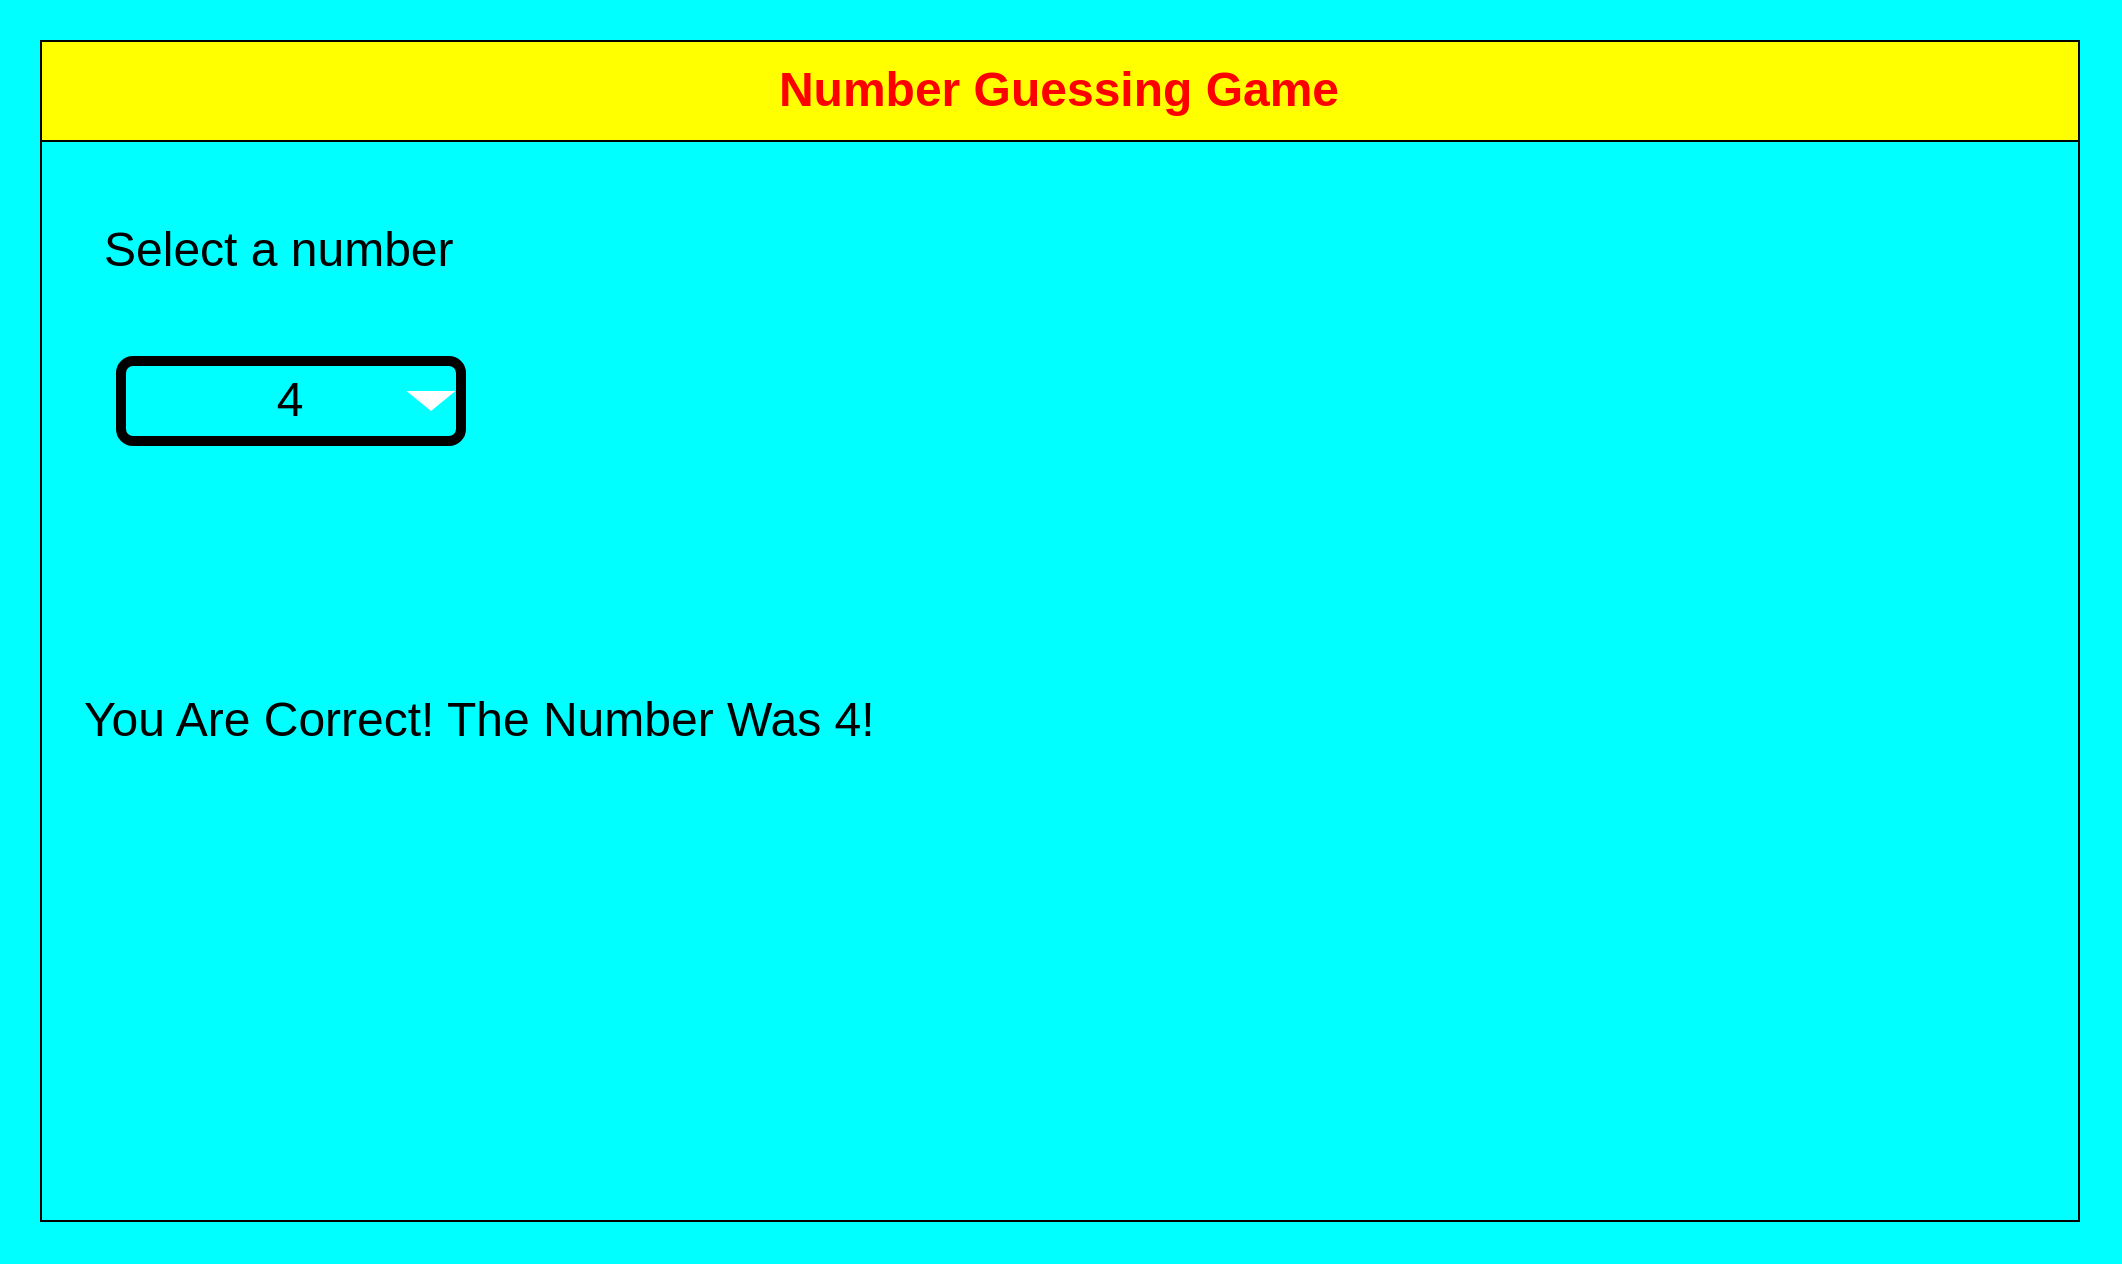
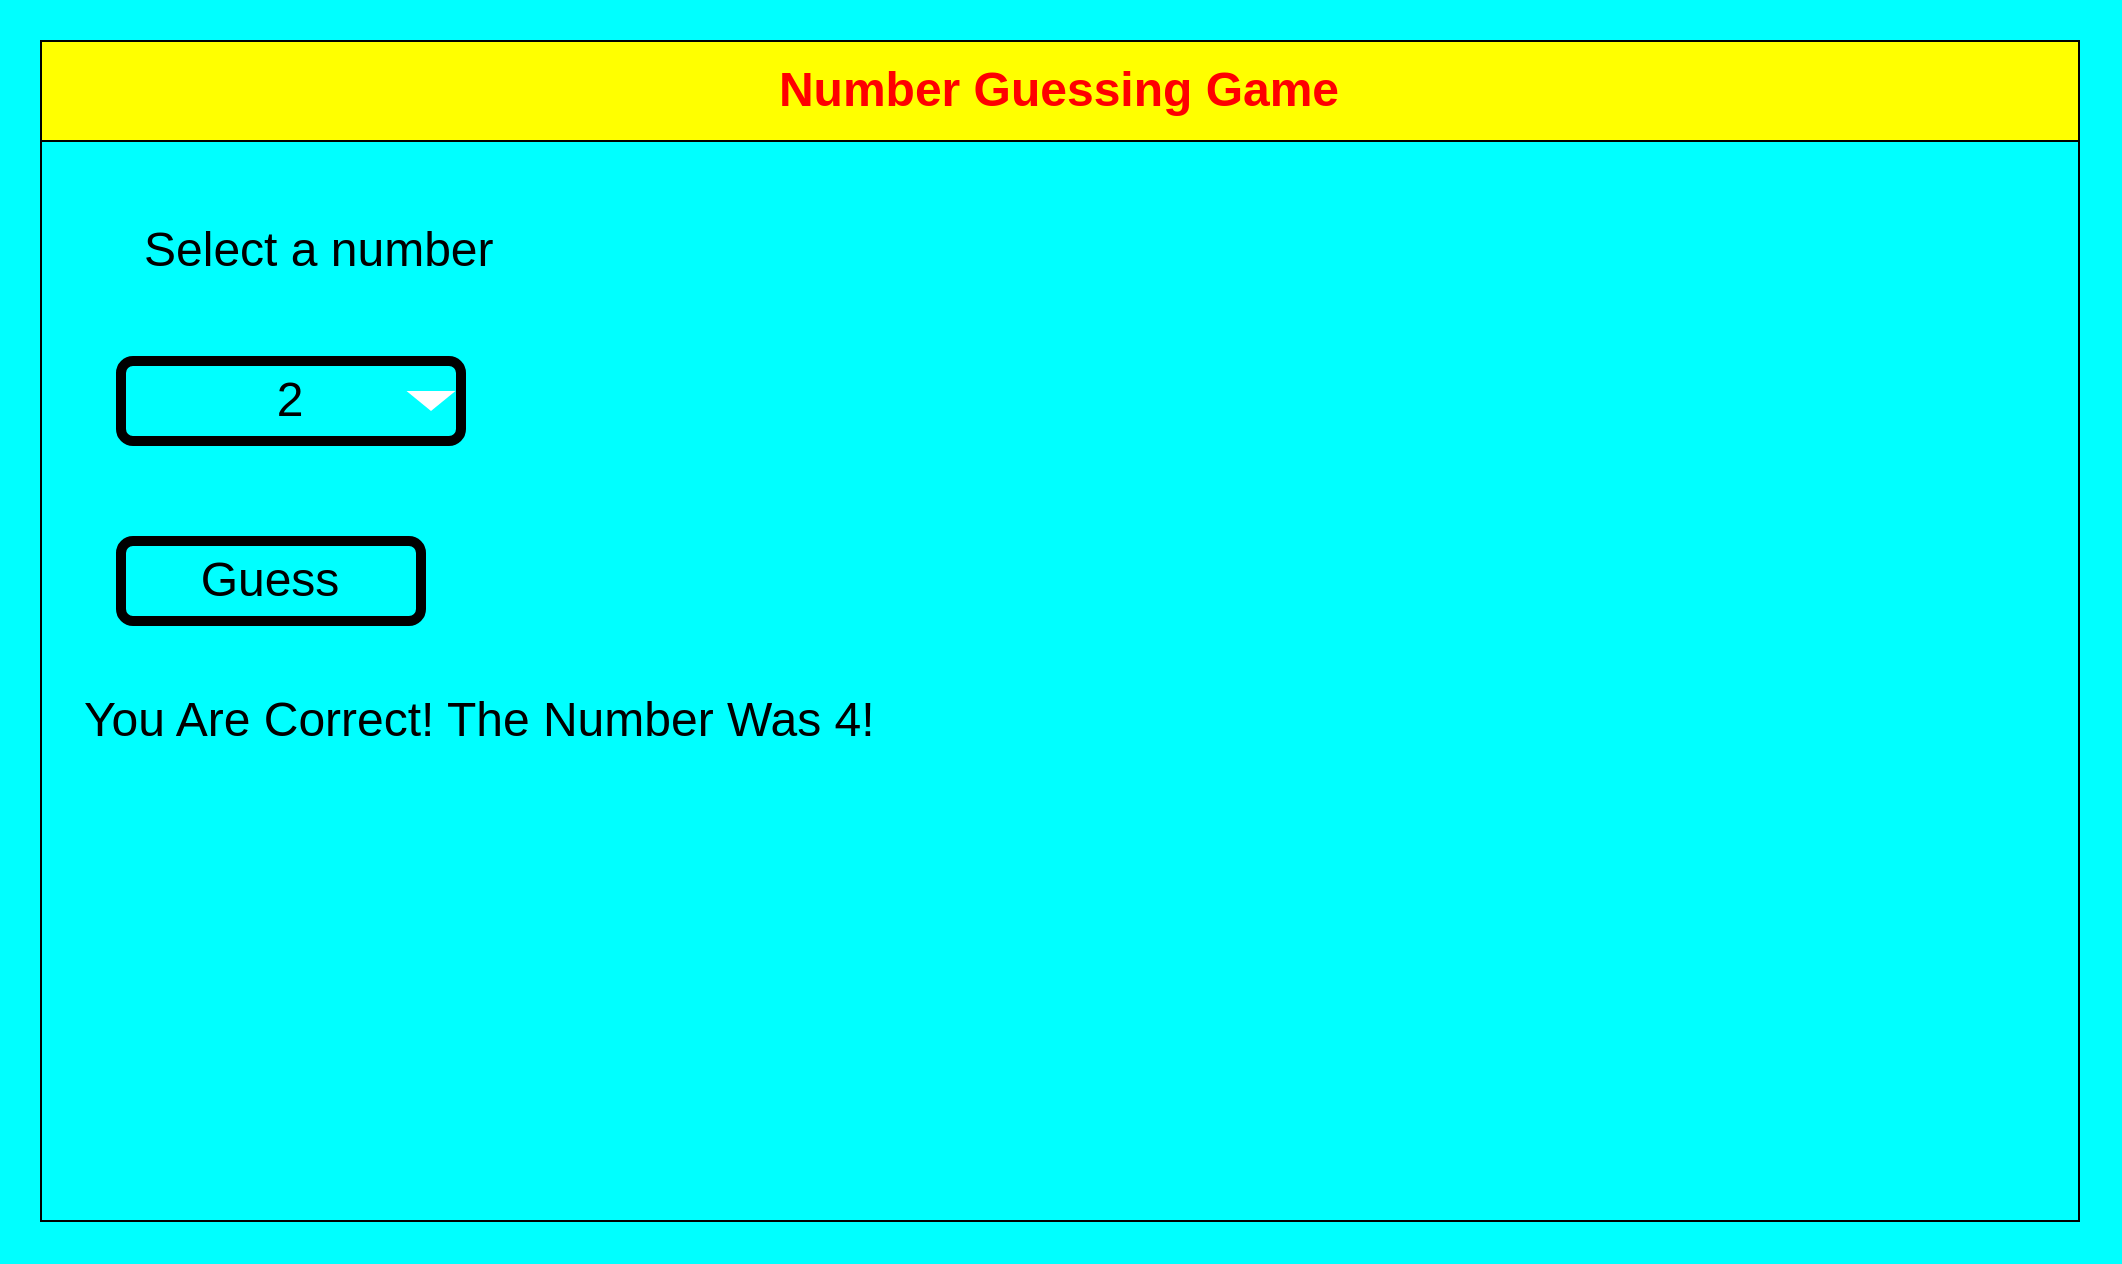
(301, 251) -> (341, 251)
(291, 401) -> (291, 401)
none -> (271, 581)
